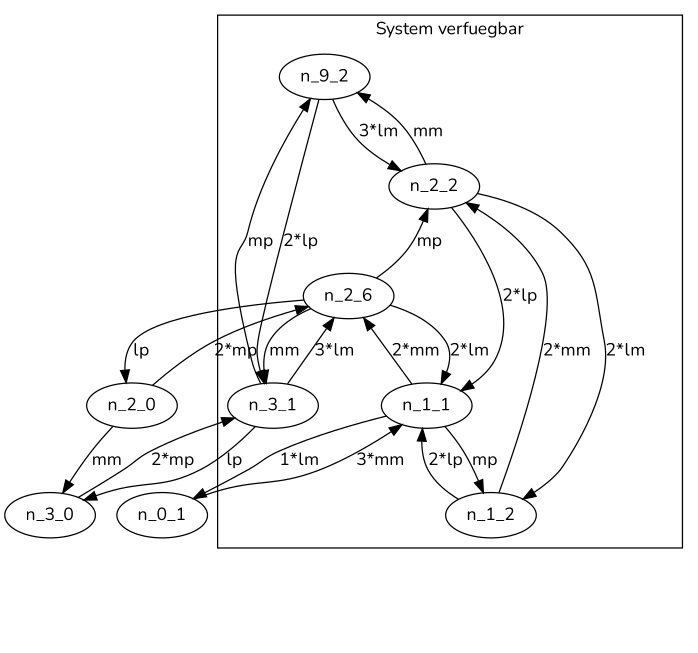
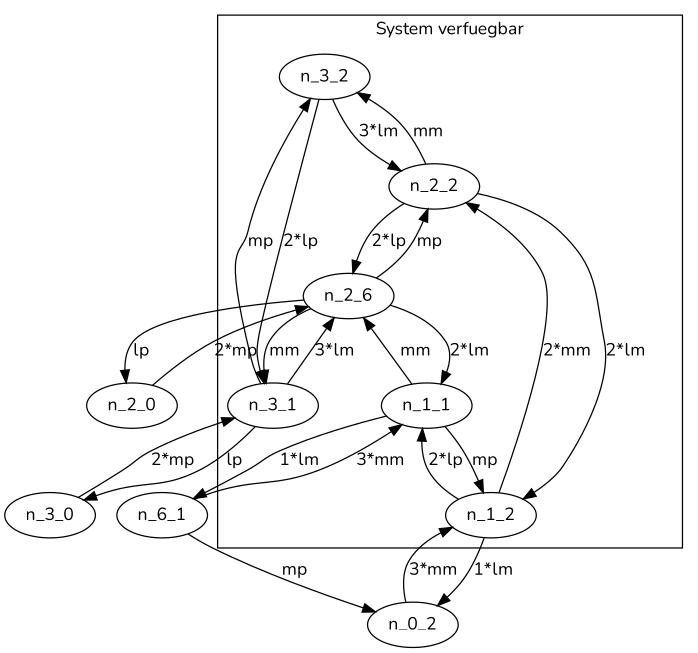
(325, 77) -> (325, 77)
(500, 295) -> (375, 228)
(416, 351) -> (416, 351)
(90, 453) -> none
(162, 515) -> (162, 515)
none -> (413, 625)
